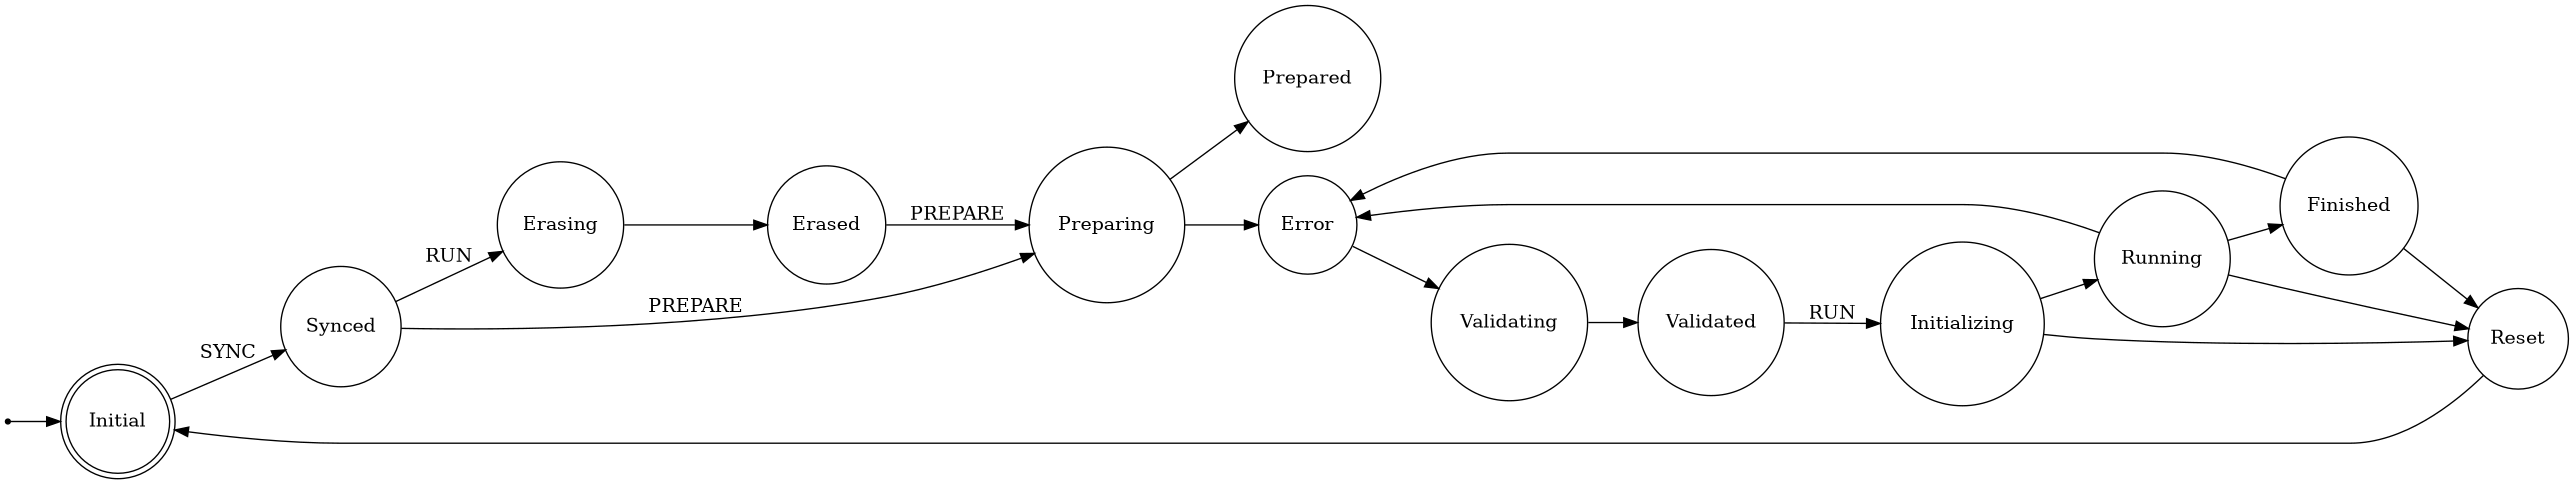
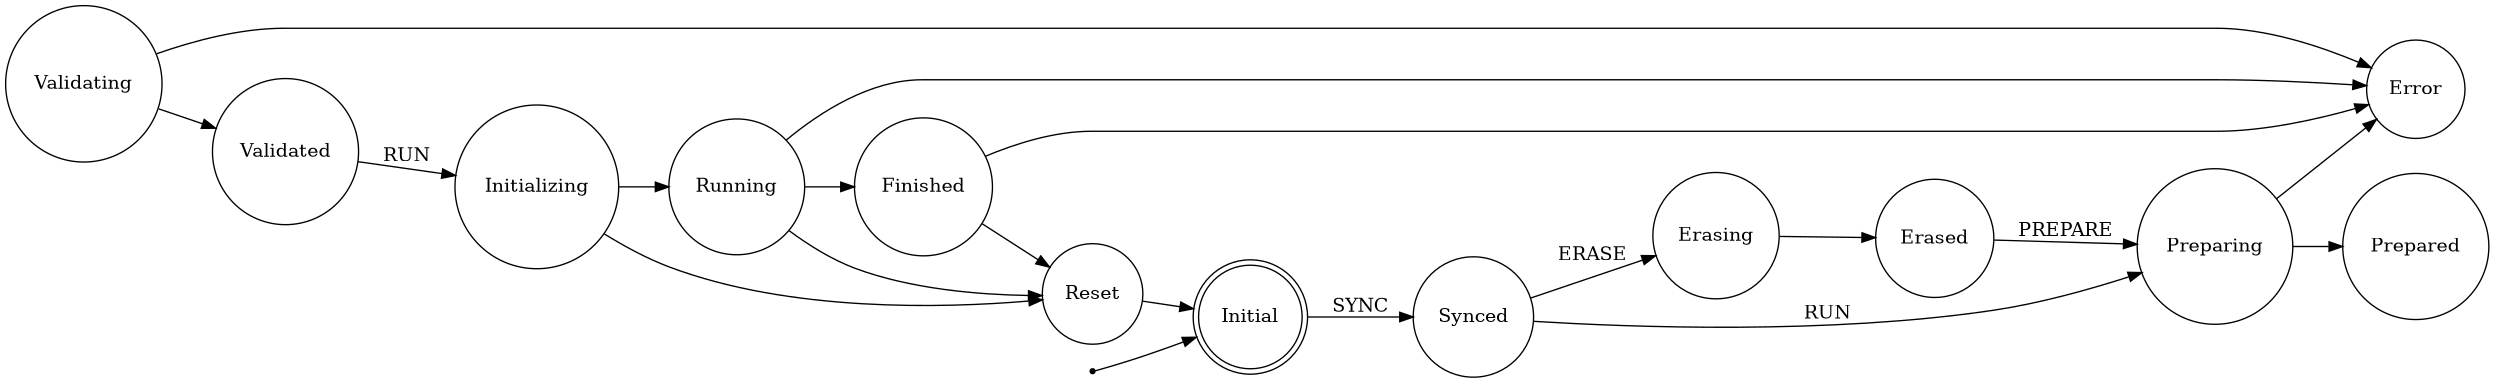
(449, 257) -> (1593, 255)
(1390, 264) -> (1258, 28)
(696, 307) -> (1828, 314)
